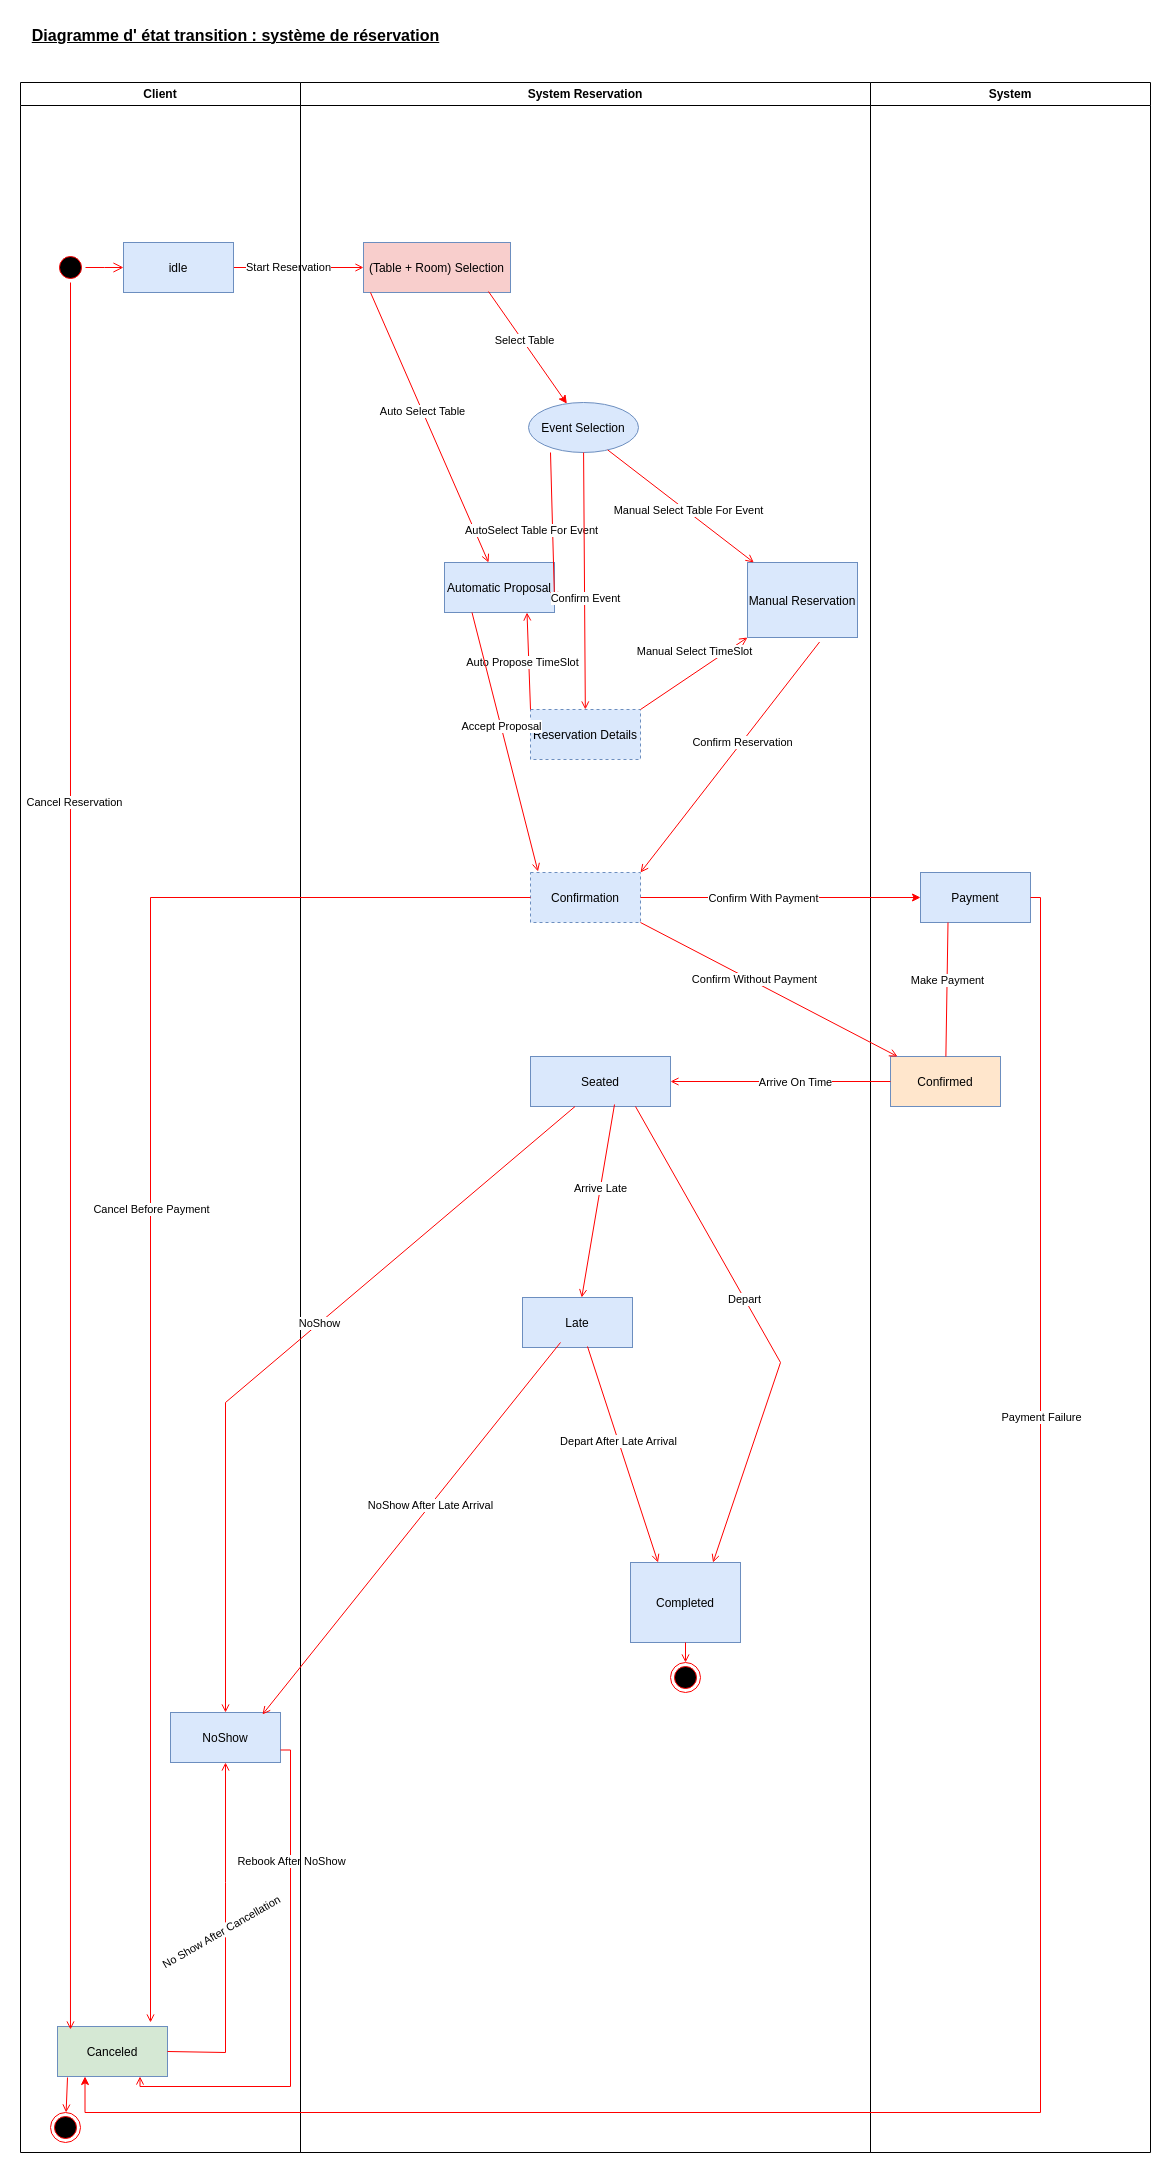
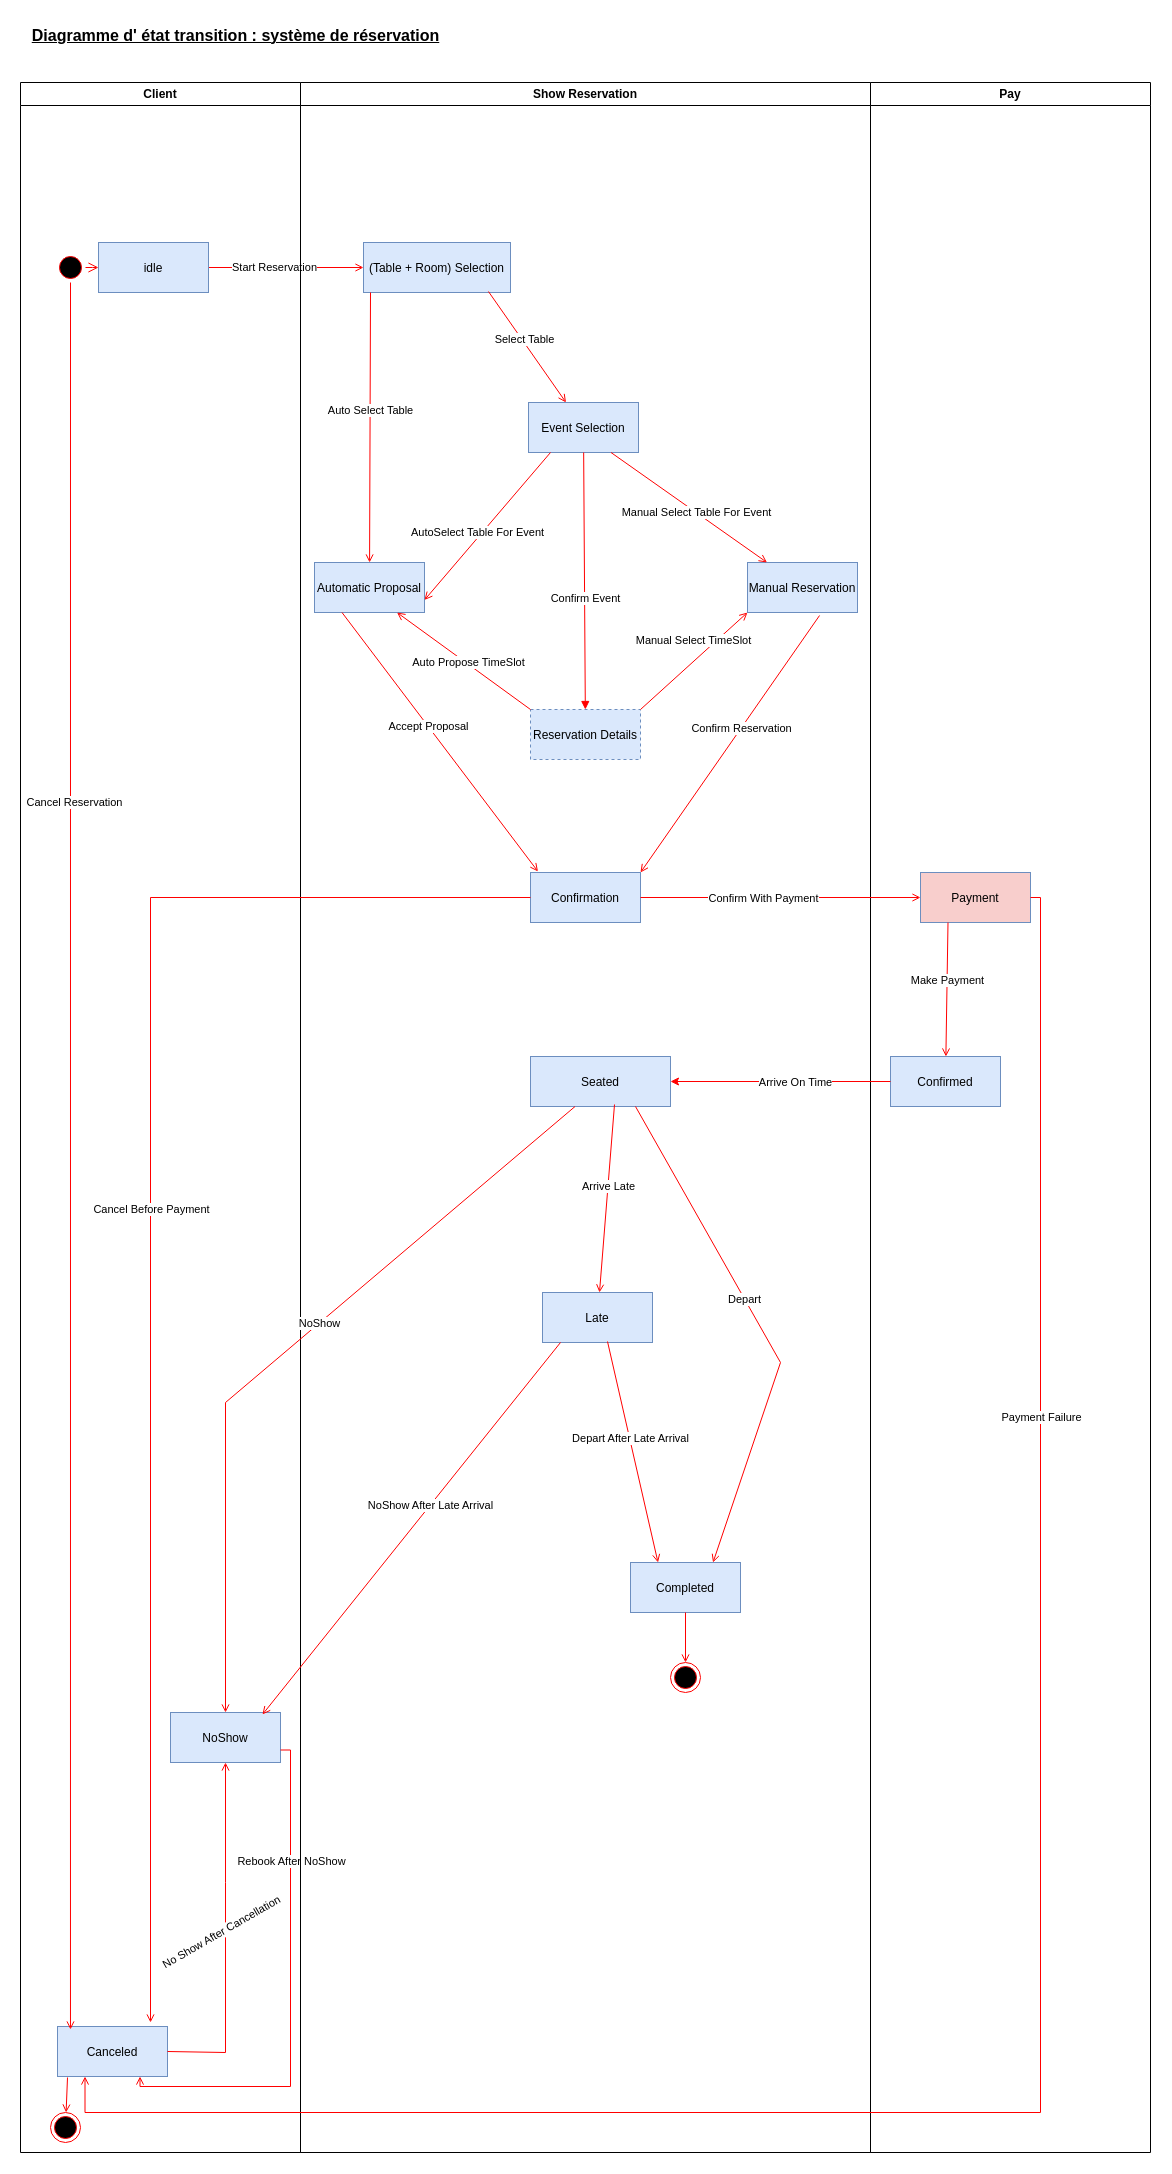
(586, 95) -> (586, 95)
(1011, 95) -> (1011, 95)
(179, 268) -> (154, 268)
(437, 268) -> (437, 268)
(562, 397) -> (562, 397)
(584, 428) -> (584, 428)
(500, 588) -> (370, 588)
(803, 600) -> (803, 588)
(585, 703) -> (585, 700)
(586, 898) -> (586, 898)
(912, 898) -> (913, 898)
(976, 898) -> (976, 898)
(768, 989) -> none
(946, 1051) -> (946, 1050)
(677, 1082) -> (679, 1082)
(946, 1082) -> (946, 1082)
(578, 1323) -> (598, 1318)
(686, 1603) -> (686, 1588)
(113, 2052) -> (113, 2052)
(85, 2085) -> (85, 2083)
